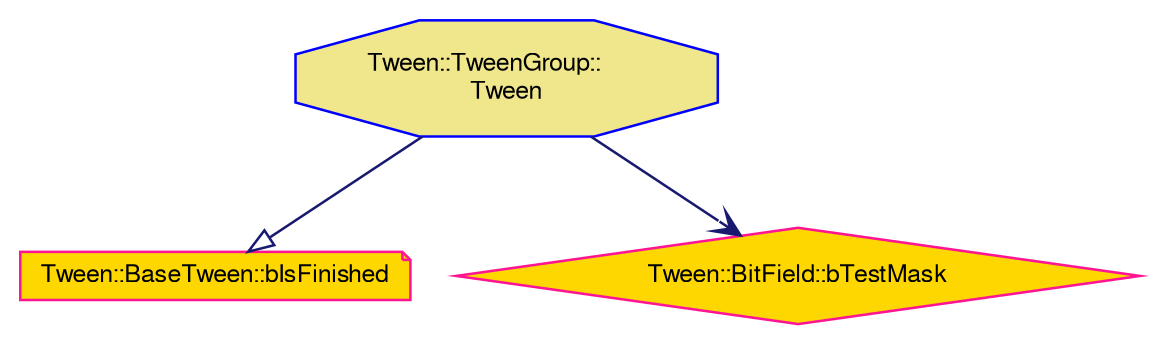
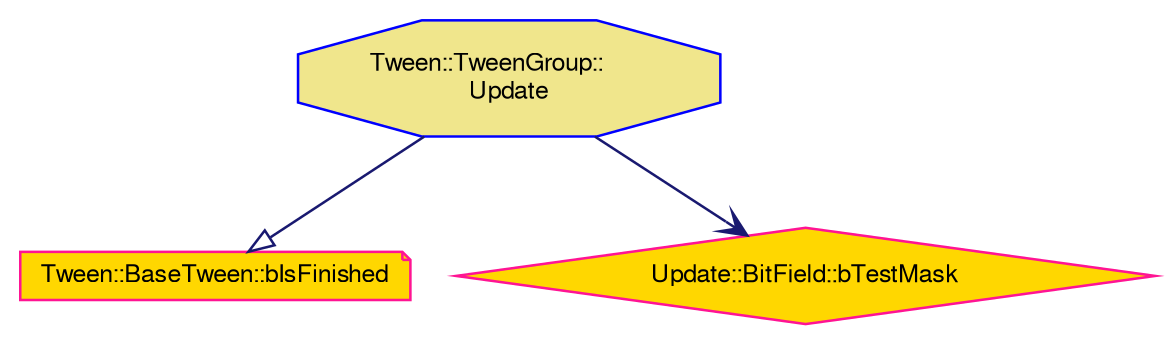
(507, 78) -> (509, 78)
(798, 276) -> (806, 276)
